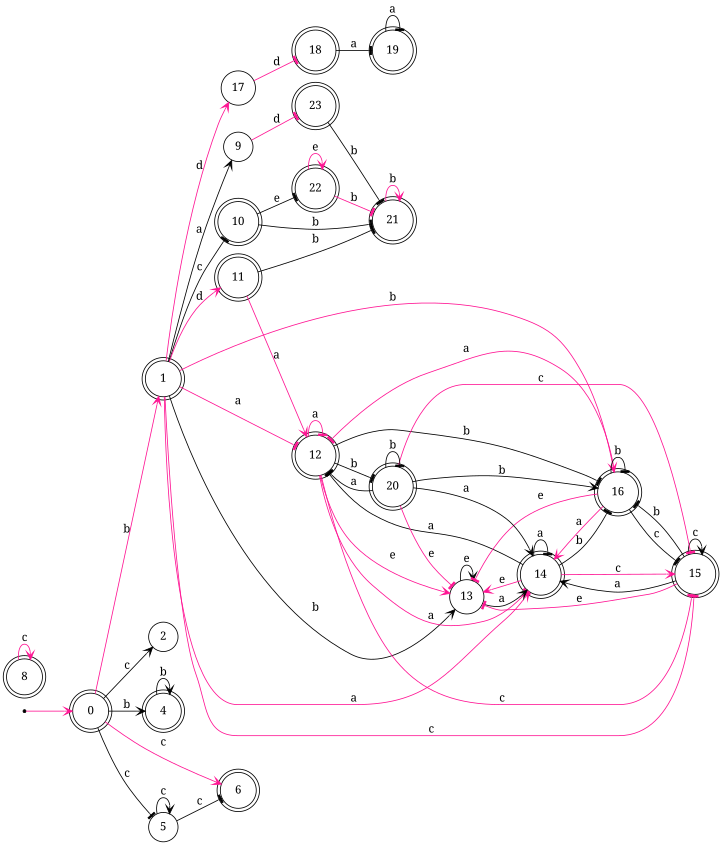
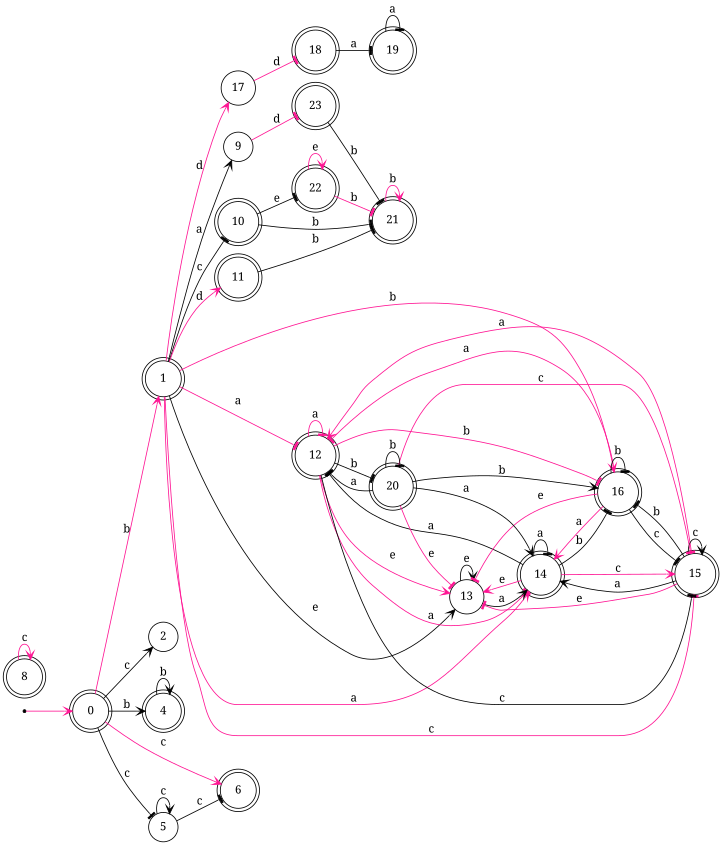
(275, 363) -> (567, 332)
(467, 439) -> (467, 439)
(316, 608) -> (316, 608)
(470, 702) -> (470, 702)
